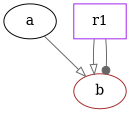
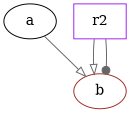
(100, 21) -> (100, 21)
